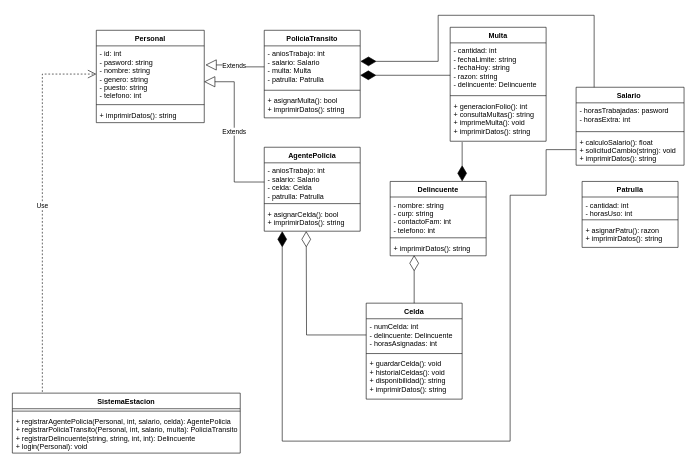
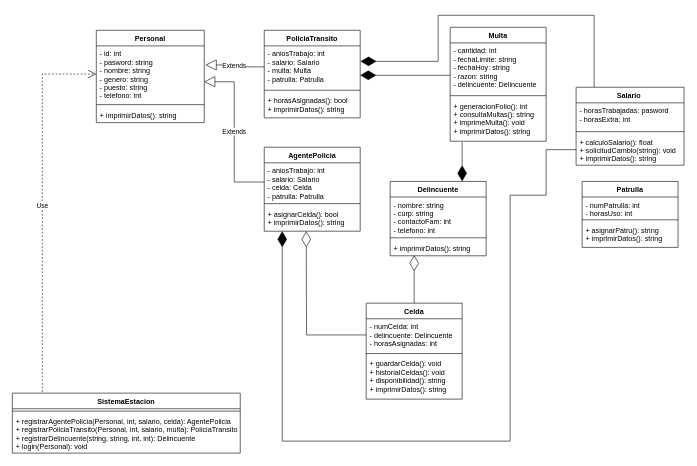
(306, 101) -> (311, 101)
(611, 205) -> (616, 205)
(628, 230) -> (629, 230)
